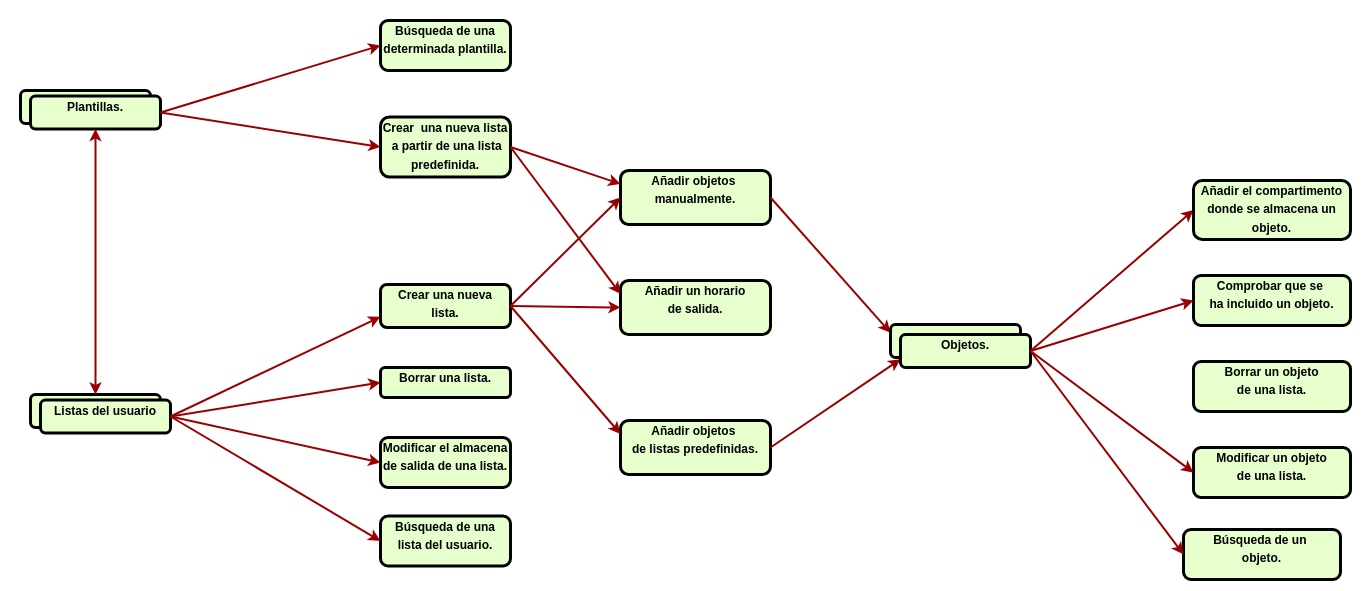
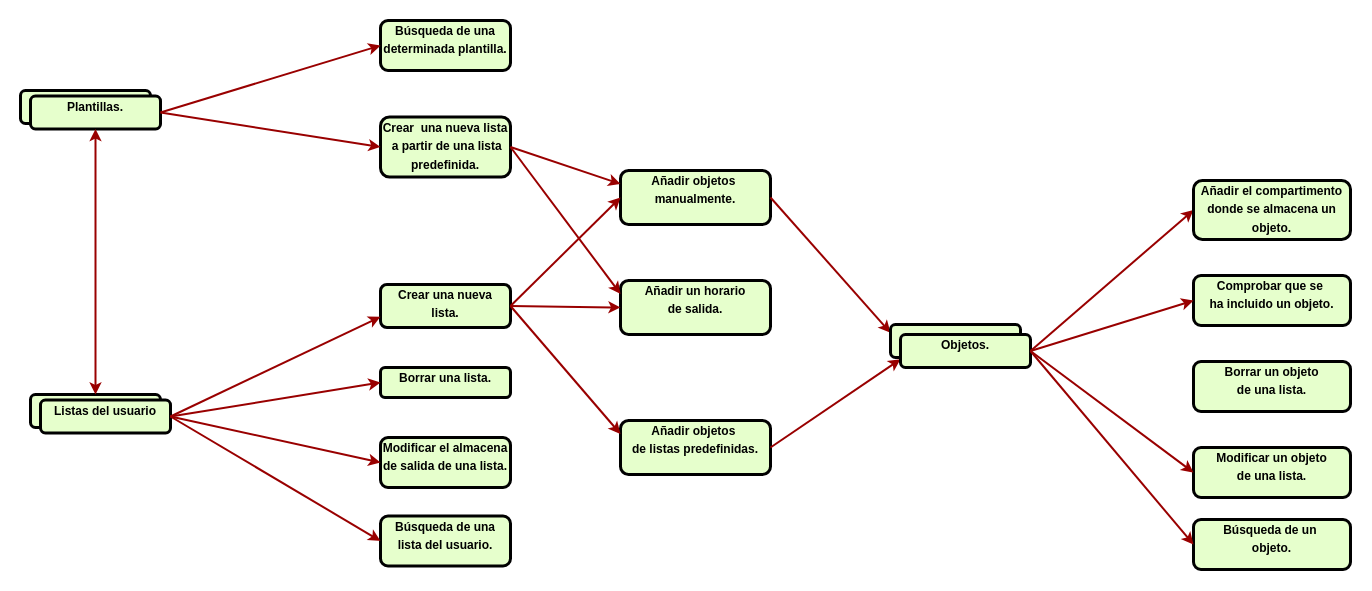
(1262, 555) -> (1272, 545)
